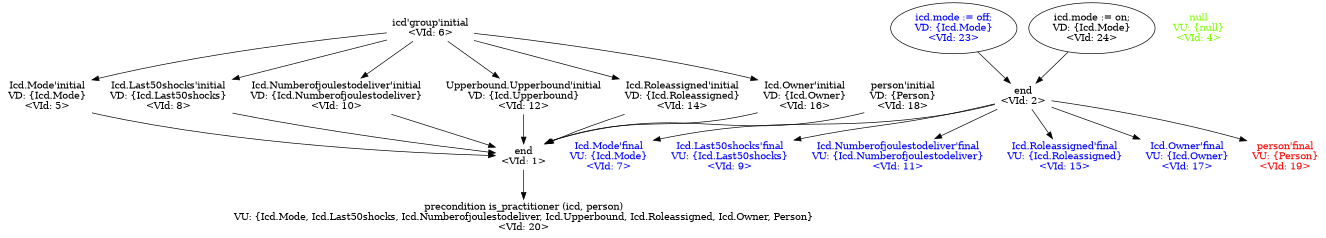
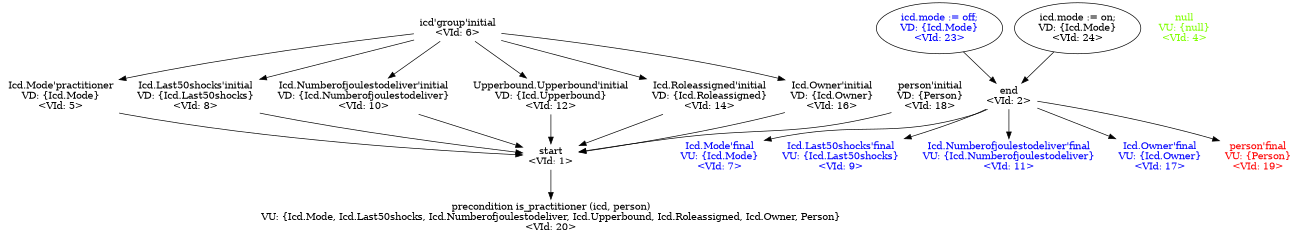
(47, 96) -> (61, 96)
(524, 157) -> (551, 157)
(1065, 157) -> none
